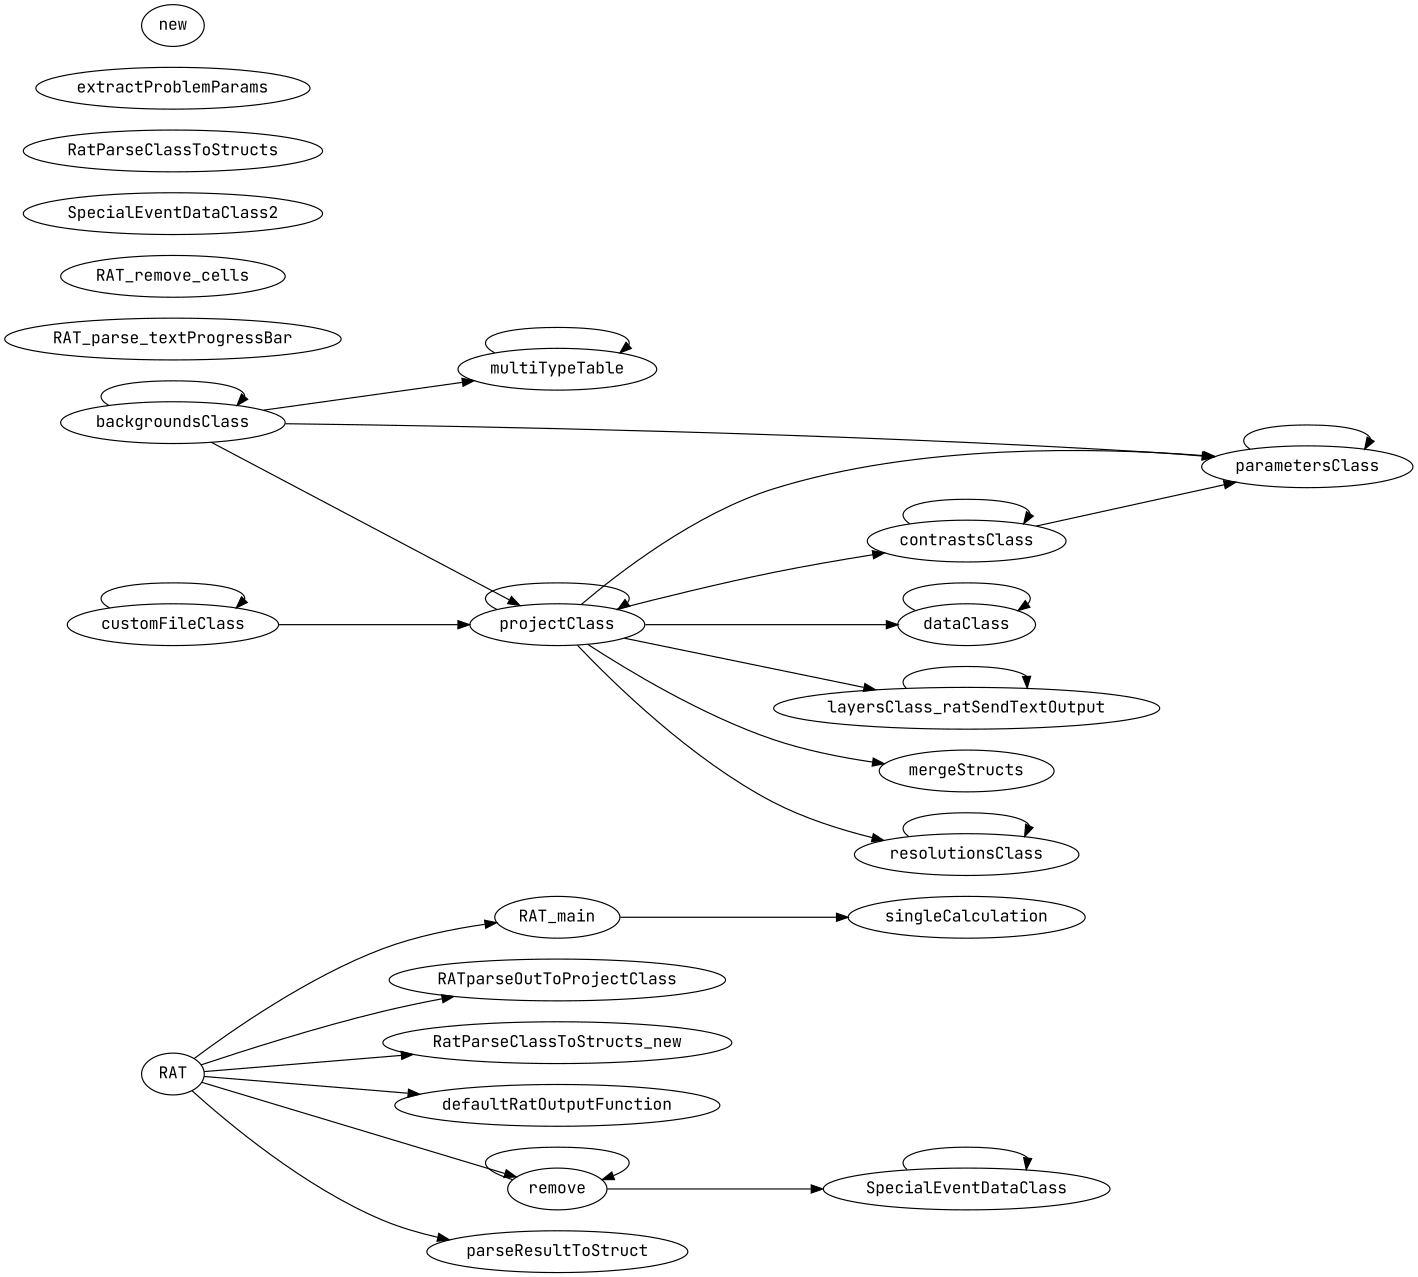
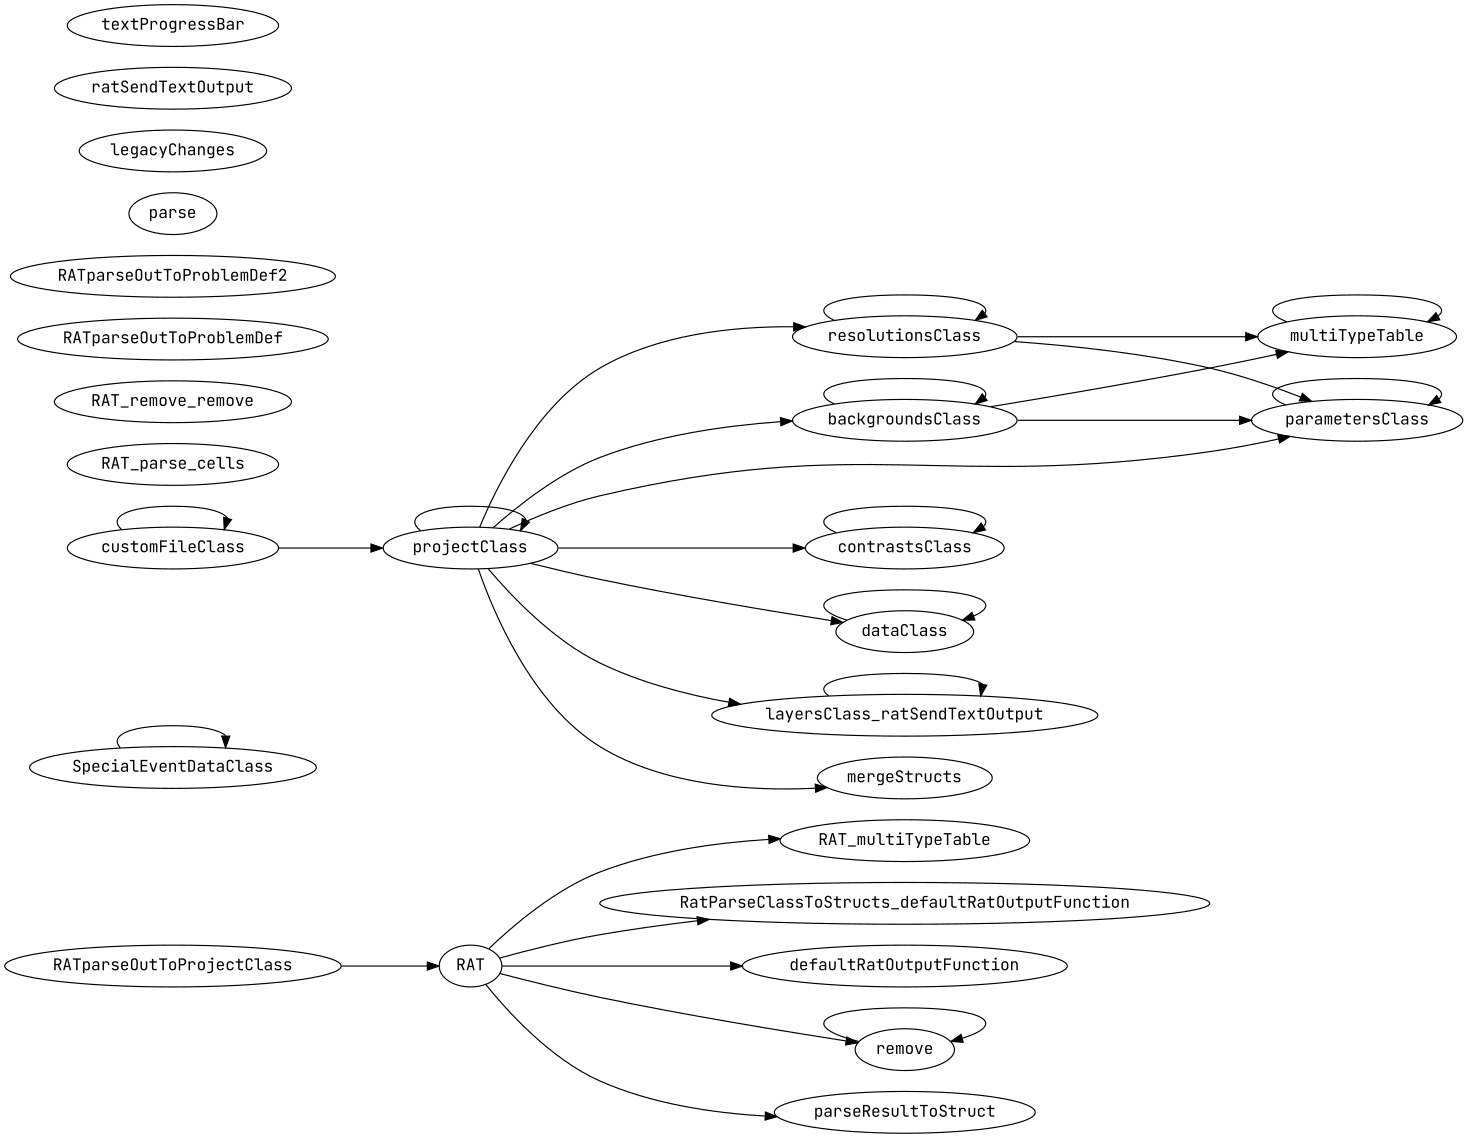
(173, 26) -> (173, 26)
(173, 88) -> (173, 214)
none -> (173, 88)
(173, 151) -> none
none -> (173, 151)
(173, 214) -> (173, 276)
(173, 276) -> (173, 402)
none -> (1132, 337)
(173, 339) -> (173, 464)
none -> (173, 339)
(1130, 505) -> (1160, 358)
(360, 521) -> (627, 448)
(557, 917) -> (905, 841)
(967, 917) -> none
(321, 1028) -> (384, 966)
(557, 1043) -> (905, 903)
(709, 1189) -> none
